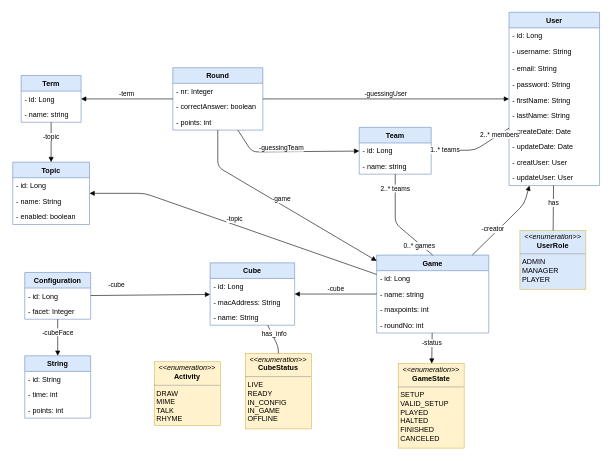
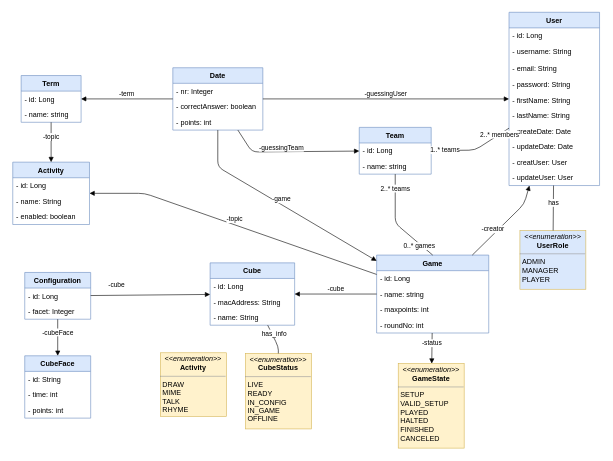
(217, 76) -> (217, 76)
(50, 170) -> (50, 170)
(57, 364) -> (57, 364)
(187, 394) -> (193, 385)
